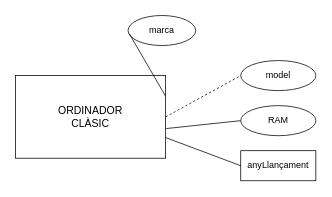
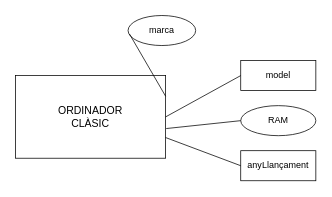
(278, 75) -> (278, 75)
(203, 96) -> (203, 96)
